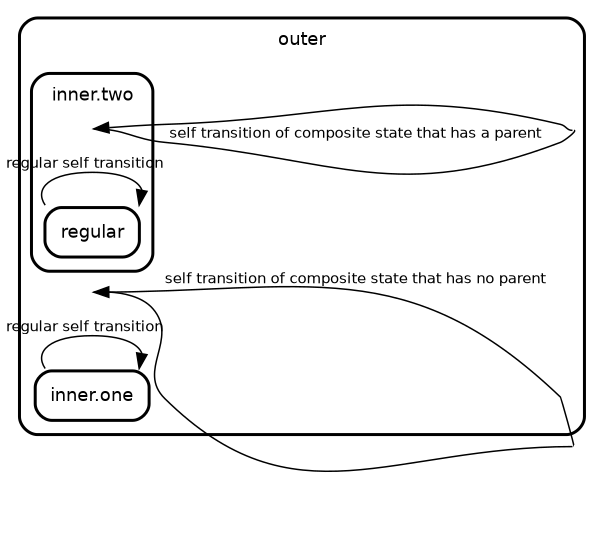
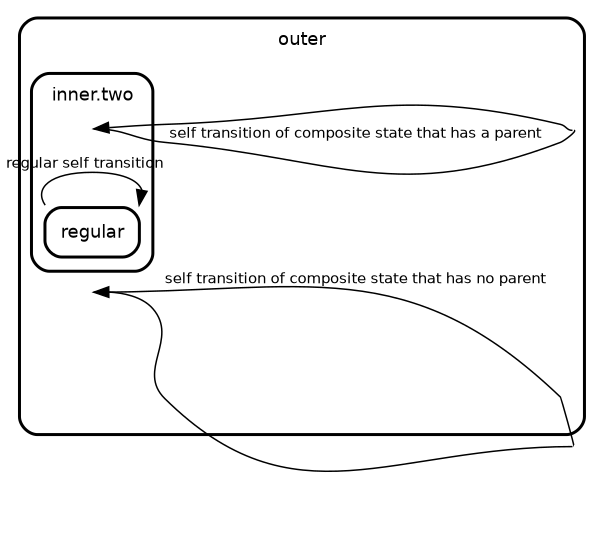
(92, 396) -> none
